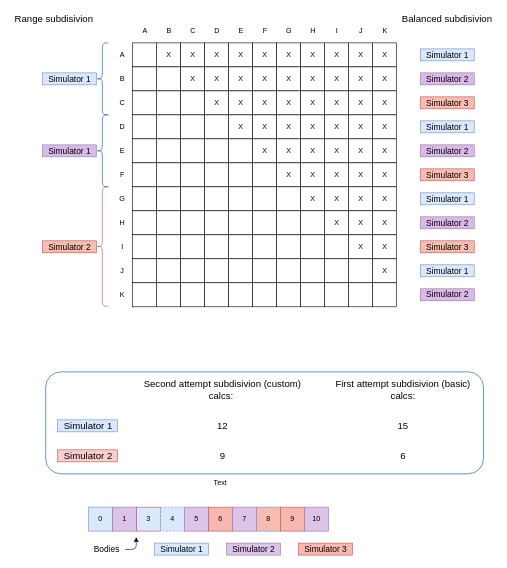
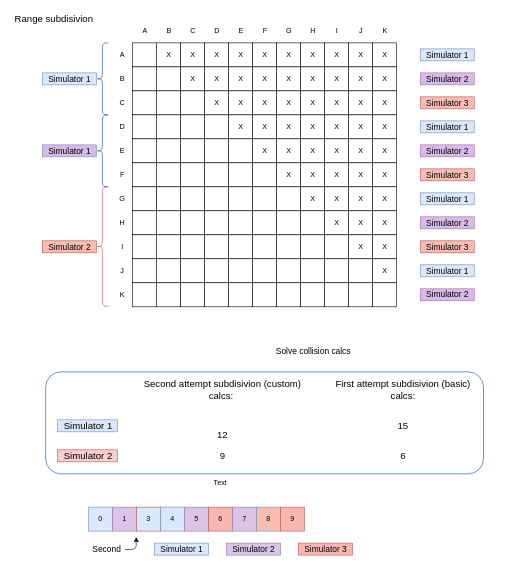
(447, 19) -> none
none -> (314, 351)
(222, 426) -> (222, 435)
(173, 519) -> (173, 519)
(317, 519) -> none
(107, 549) -> (107, 549)
